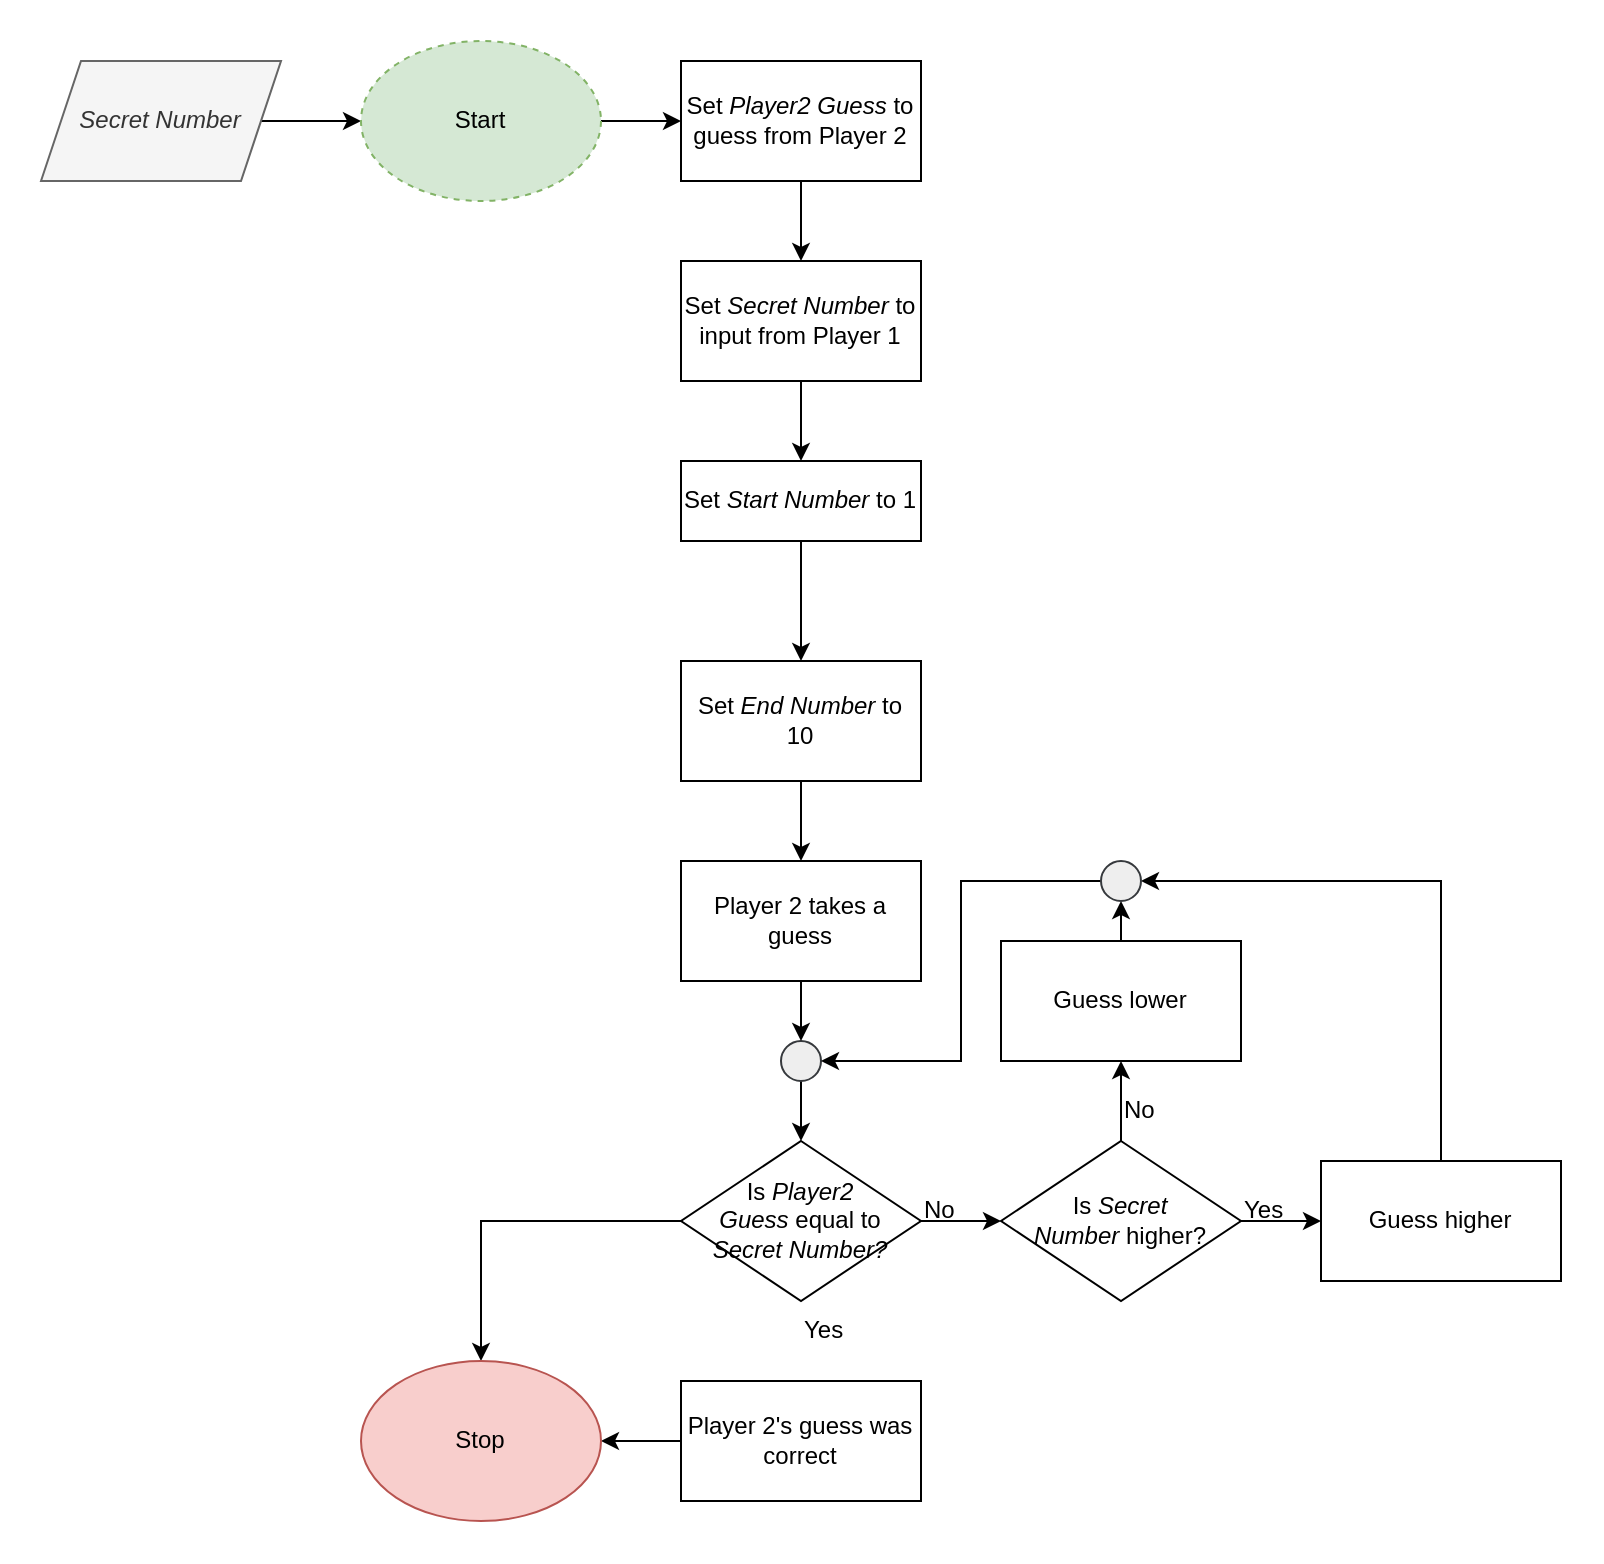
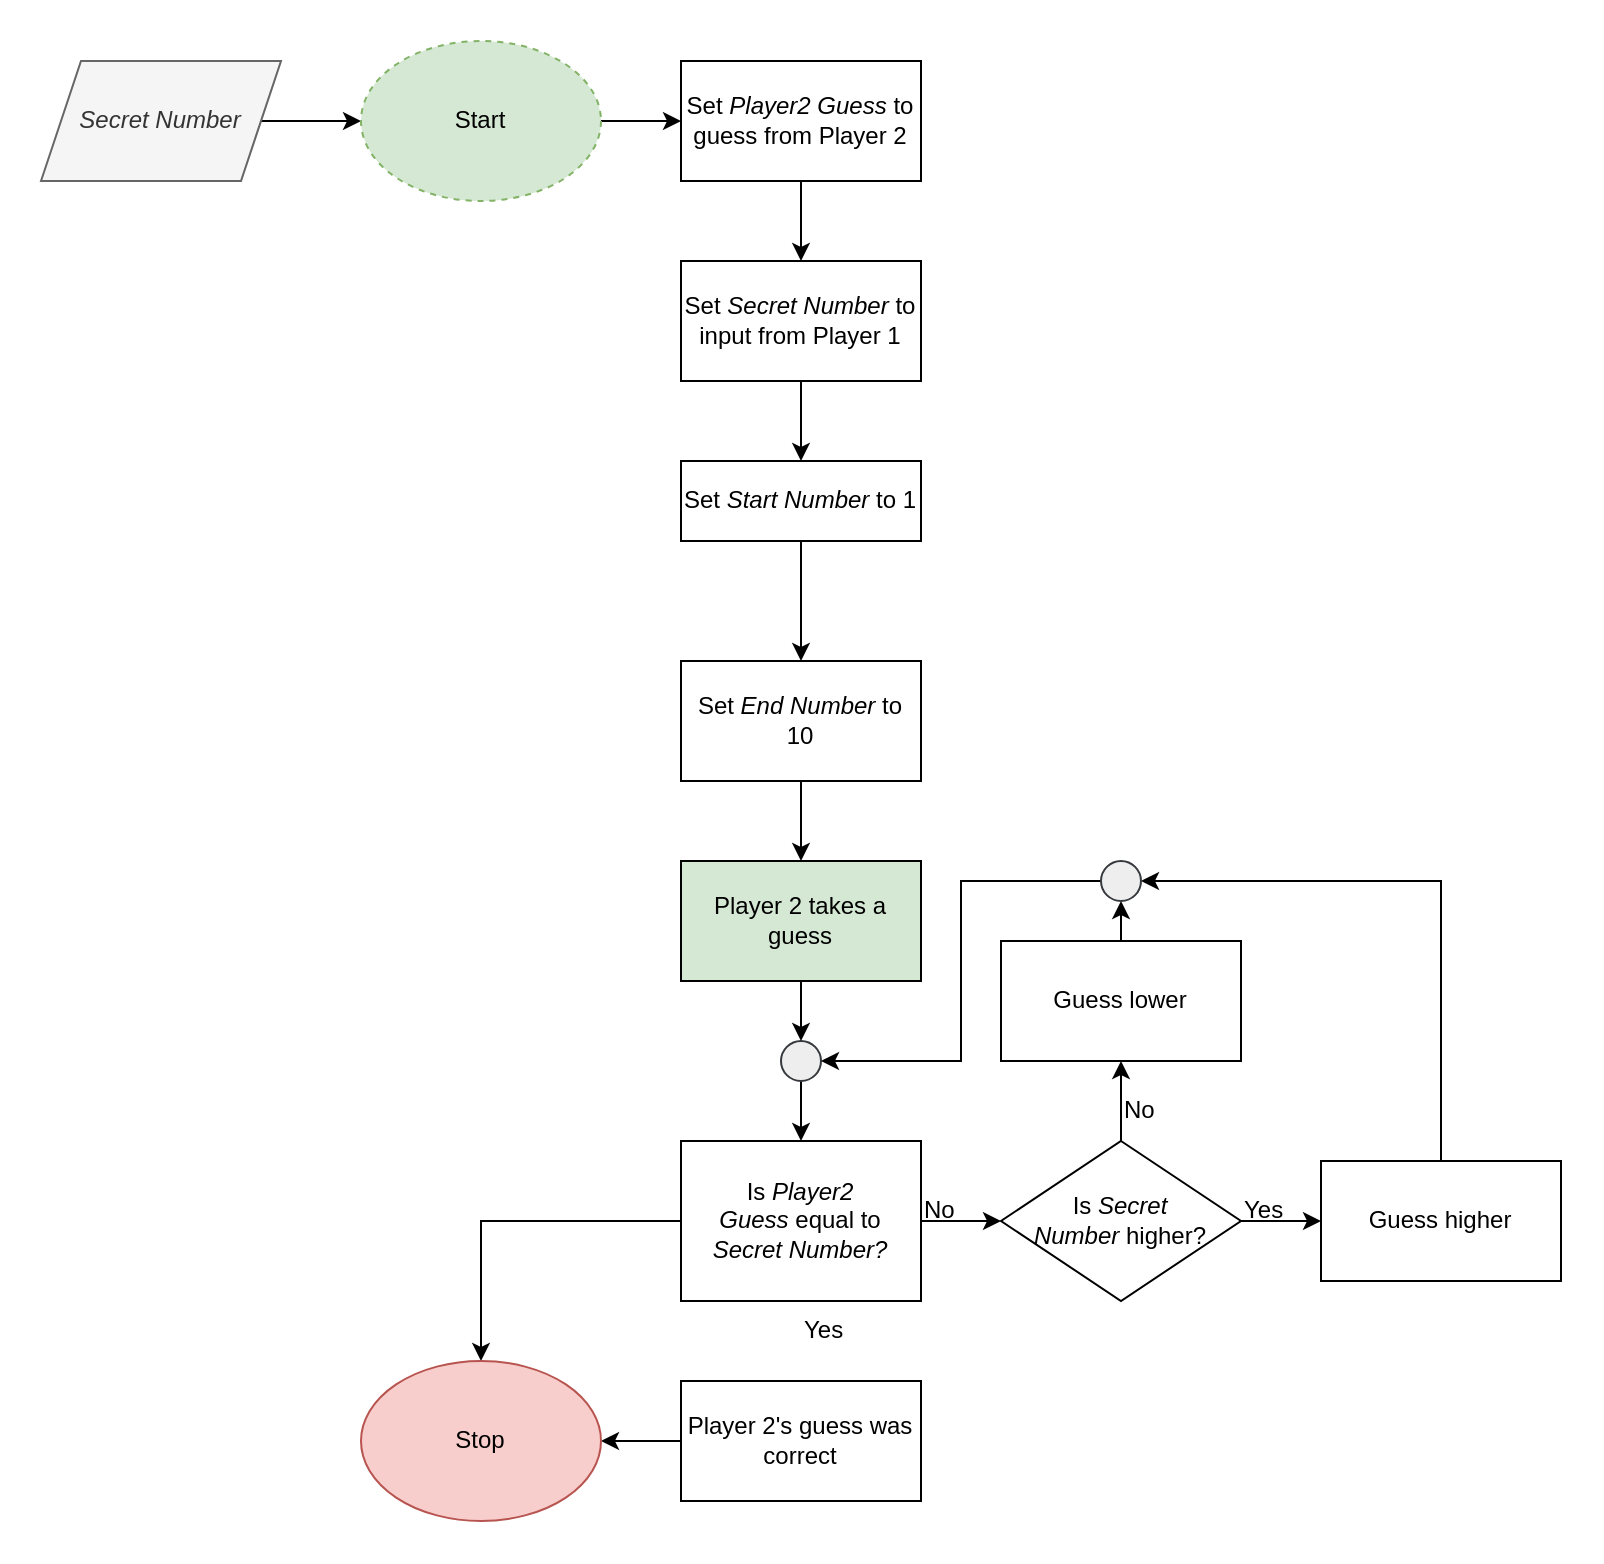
(801, 921) -> (801, 921)
(801, 1221) -> (801, 1221)
